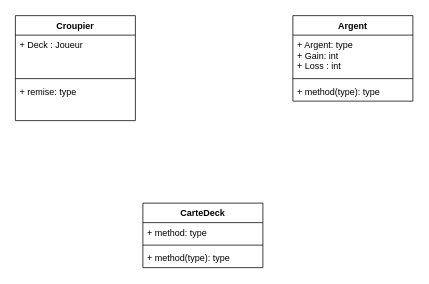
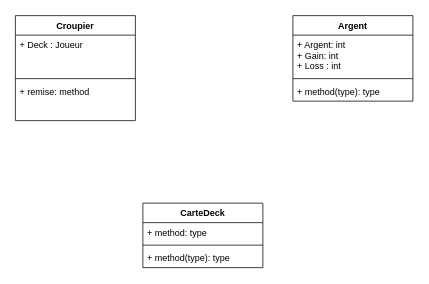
(329, 45) -> (325, 45)
(50, 92) -> (55, 92)
